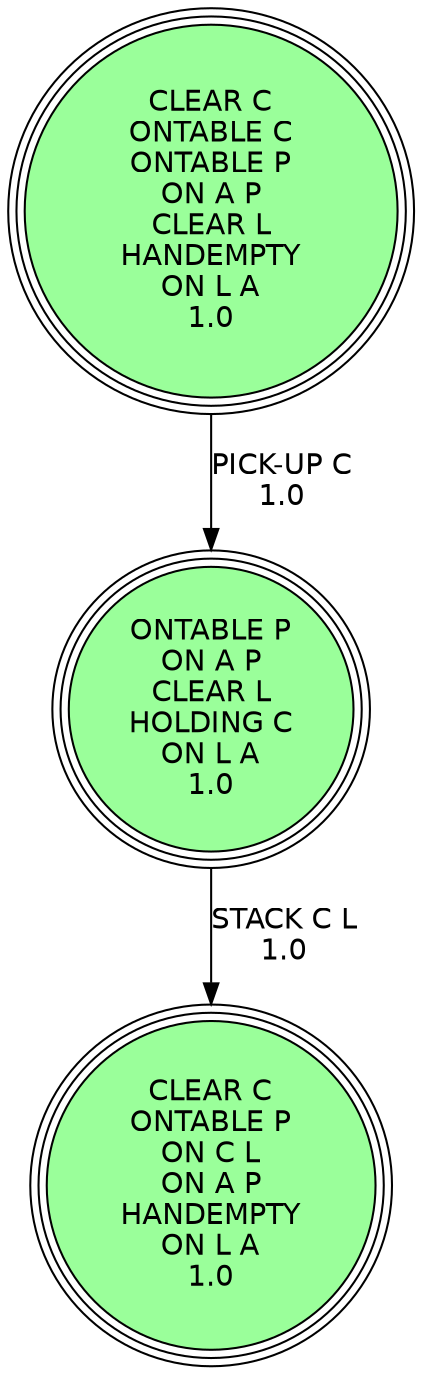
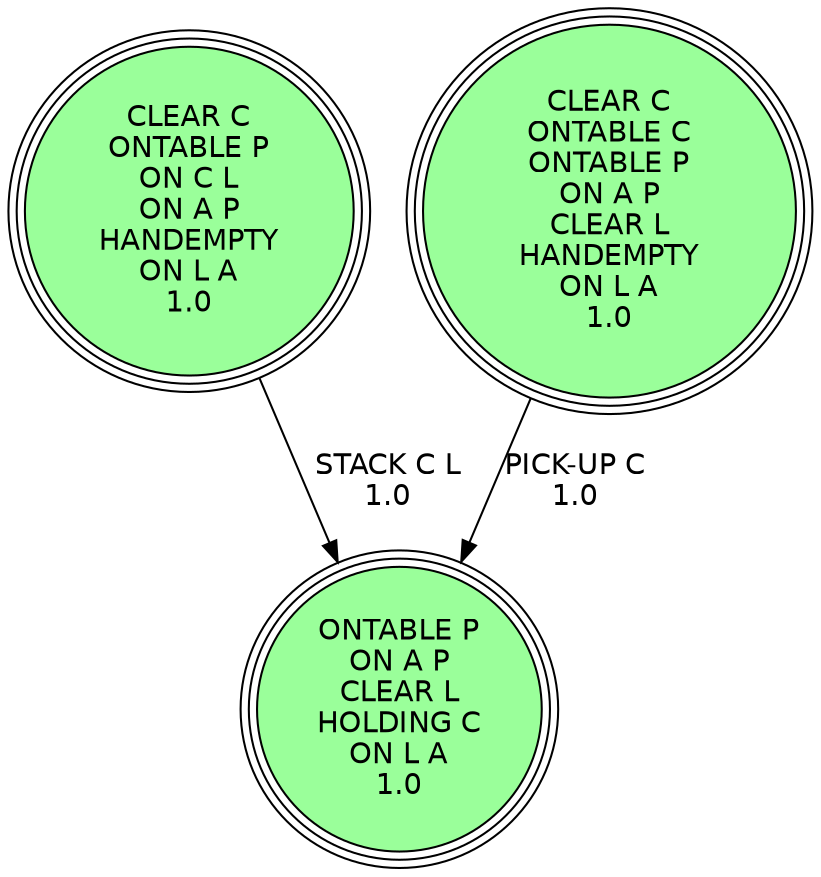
(211, 926) -> (295, 461)
